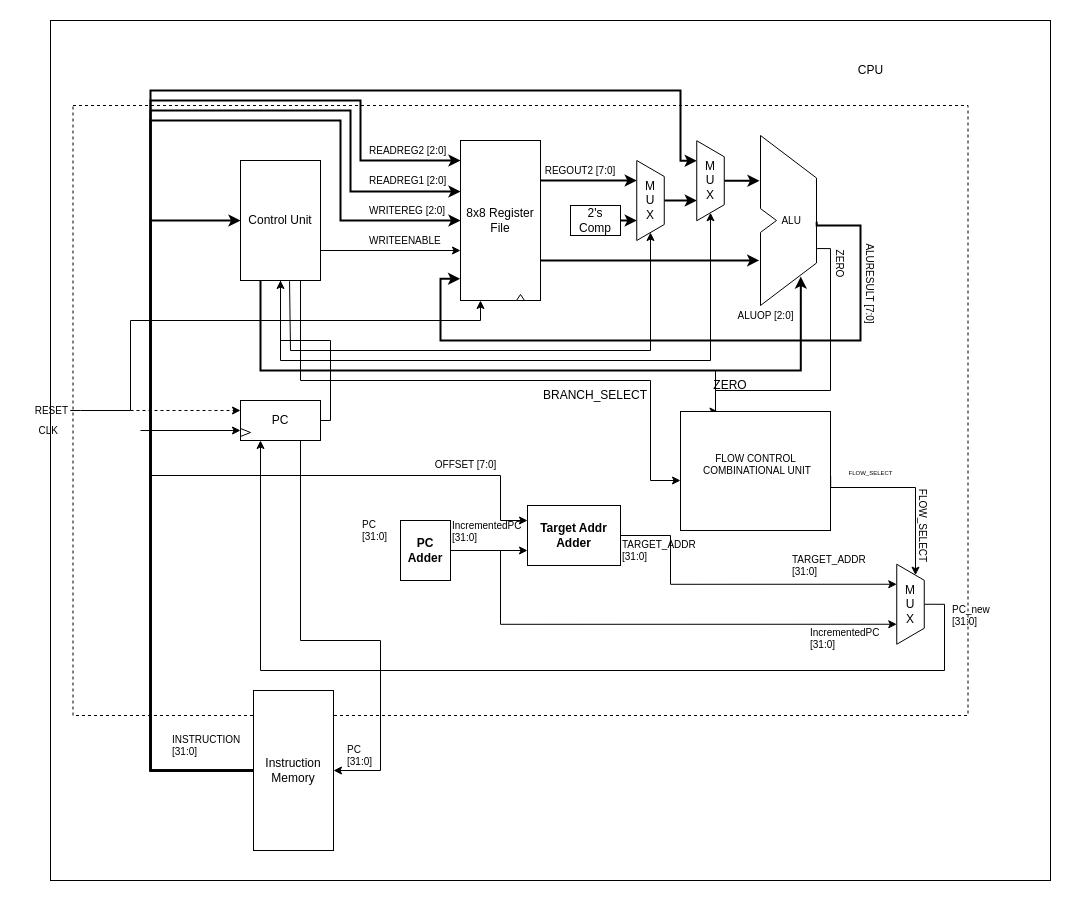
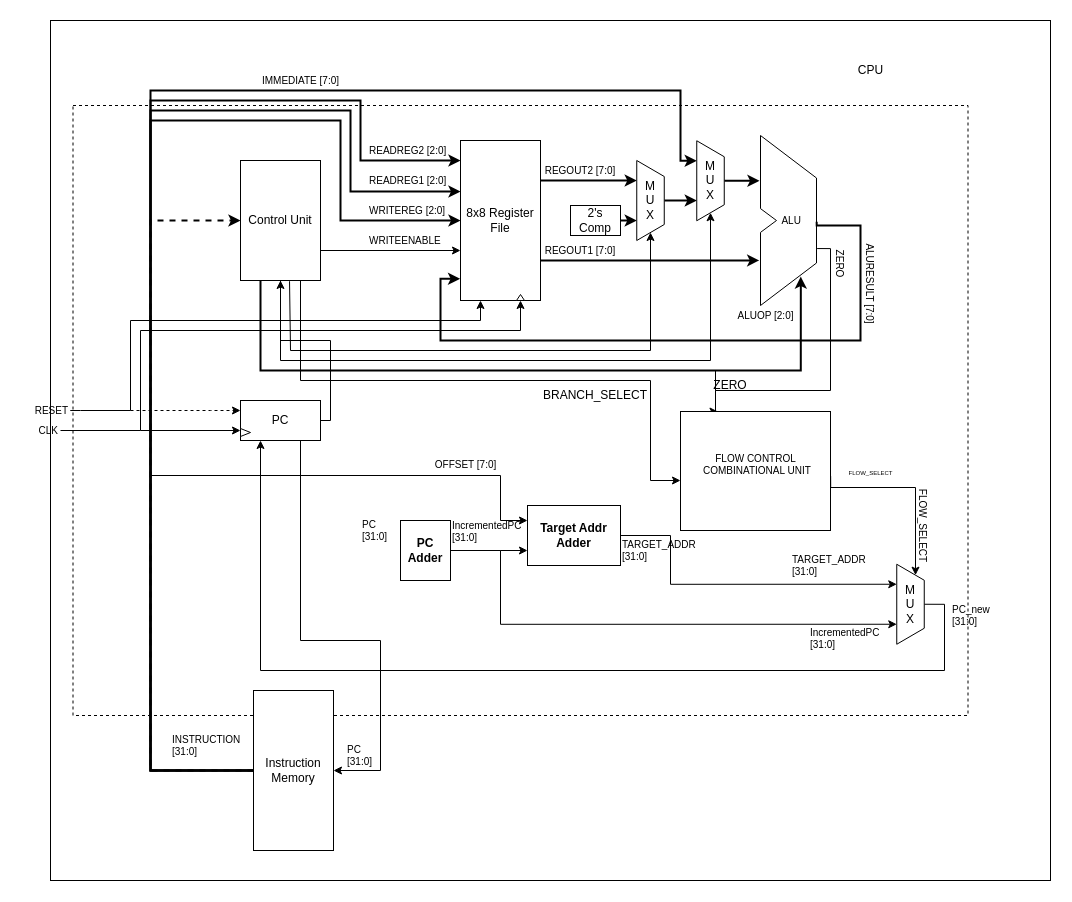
none -> (301, 81)
(191, 221) -> (191, 221)
none -> (581, 251)
none -> (252, 331)
